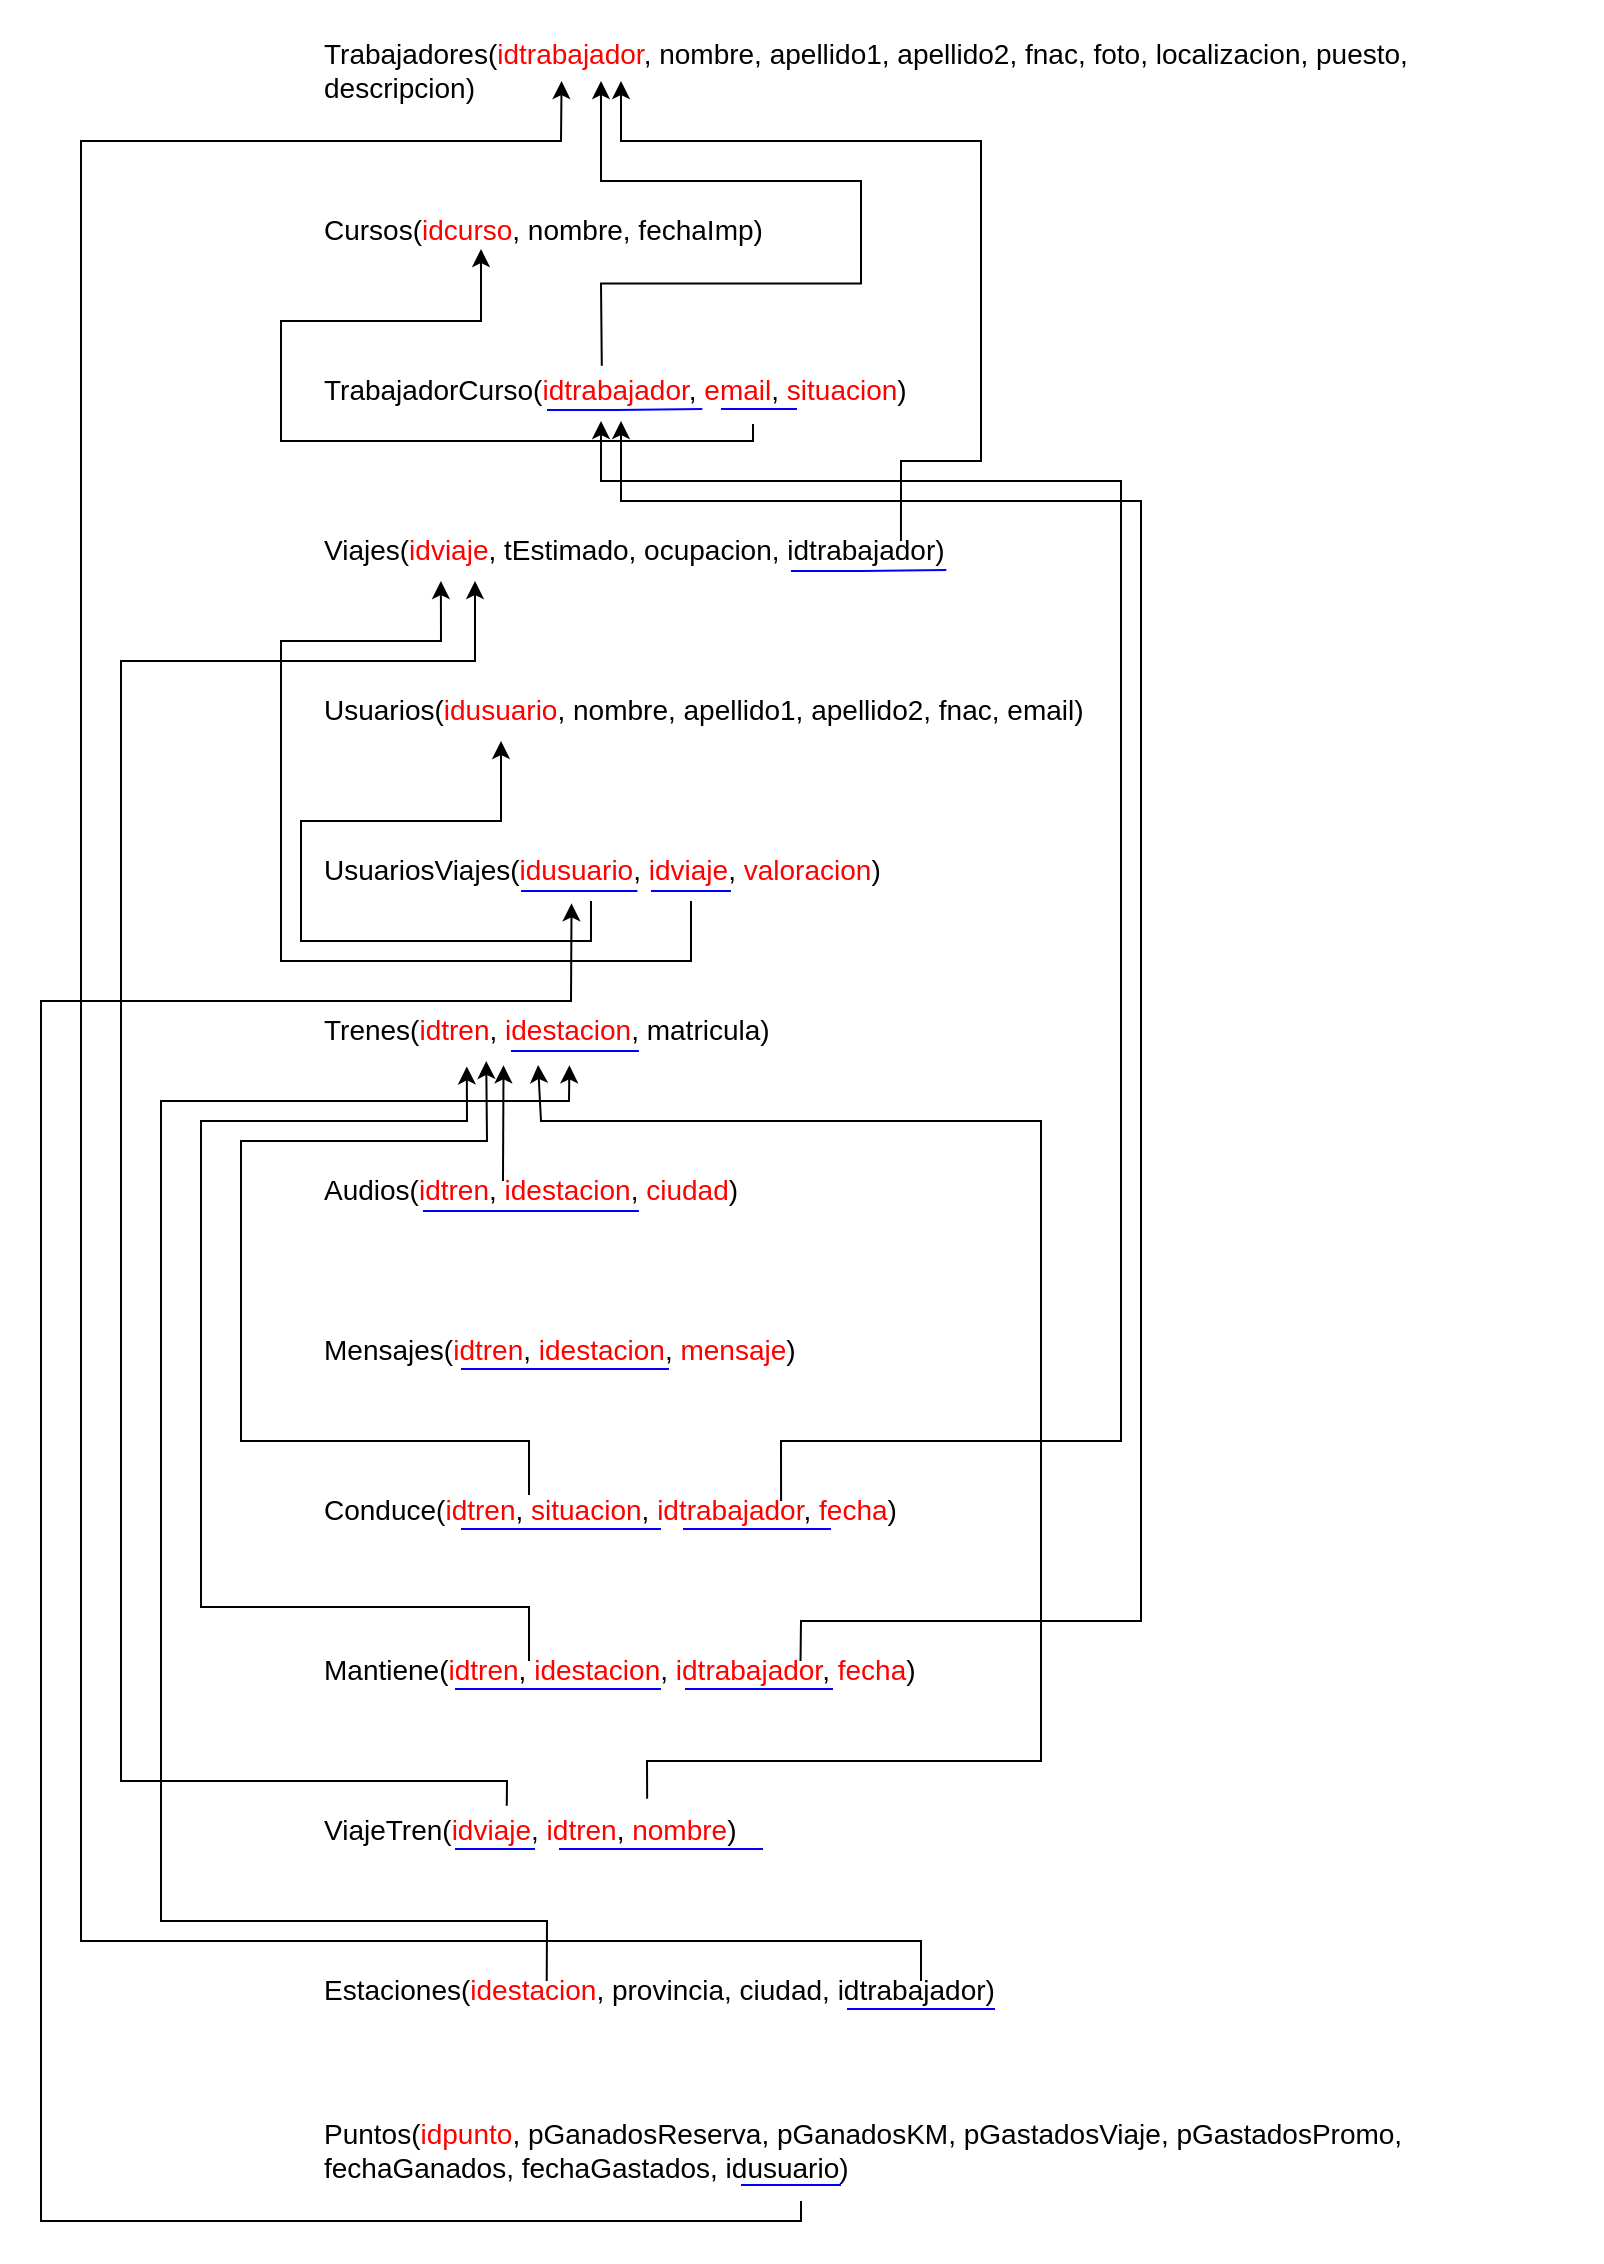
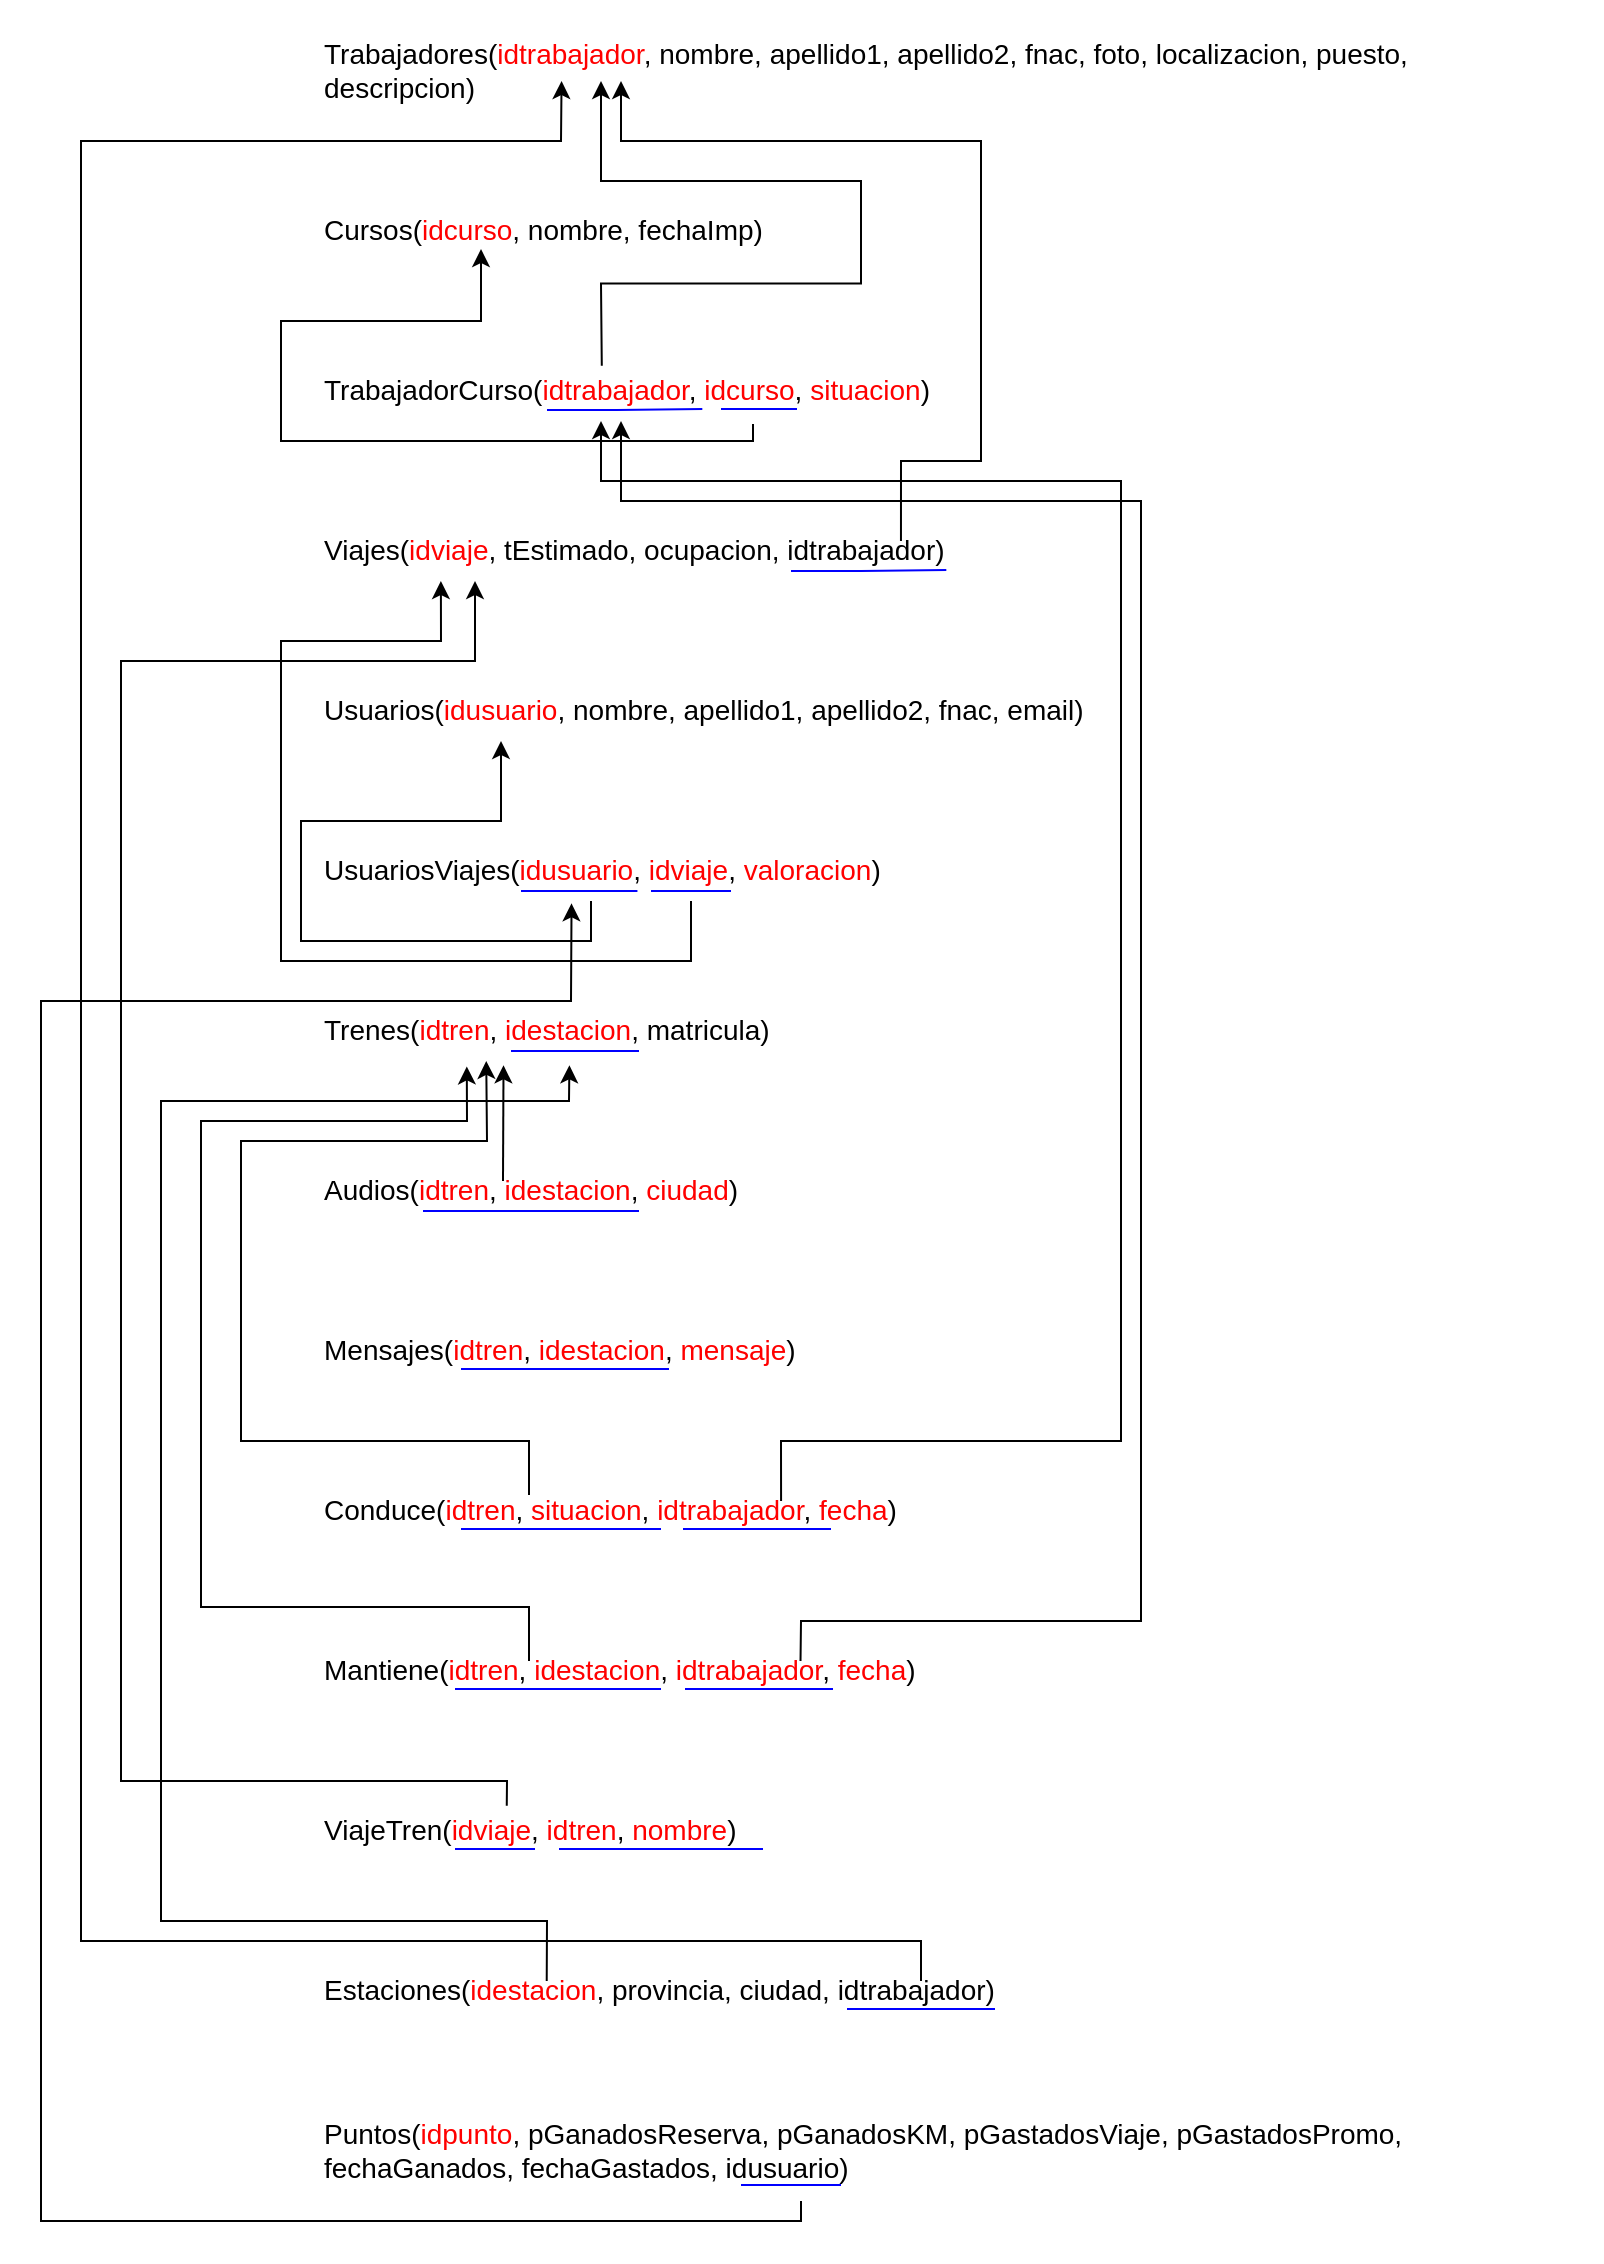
(661, 391) -> (680, 391)
(1041, 1385) -> none
